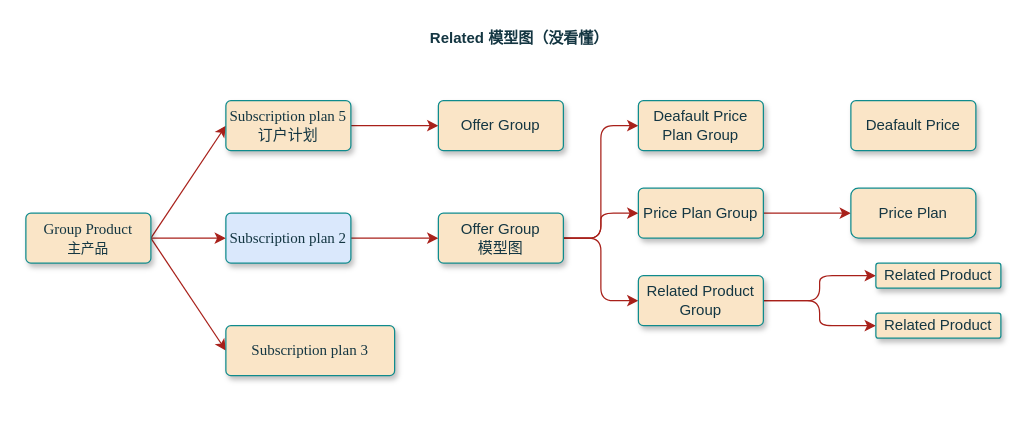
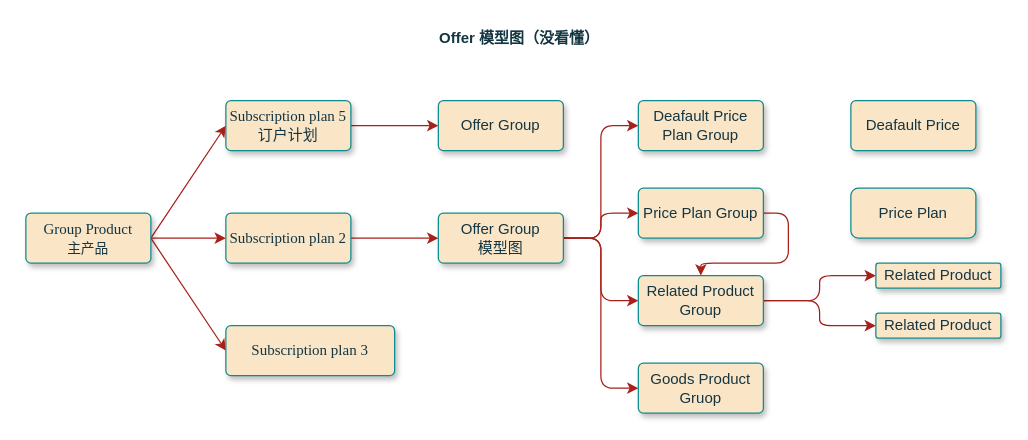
(519, 38) -> (519, 38)
(810, 213) -> (763, 263)
(288, 238) -> (288, 238)
none -> (601, 352)
none -> (701, 388)
